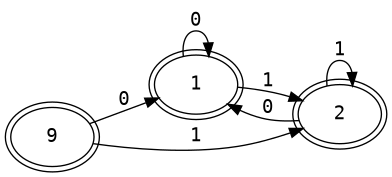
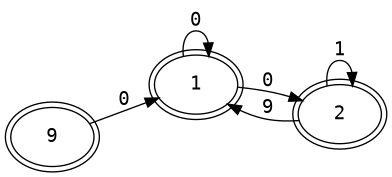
(268, 81) -> (268, 81)
(268, 108) -> (268, 108)
(192, 150) -> none
